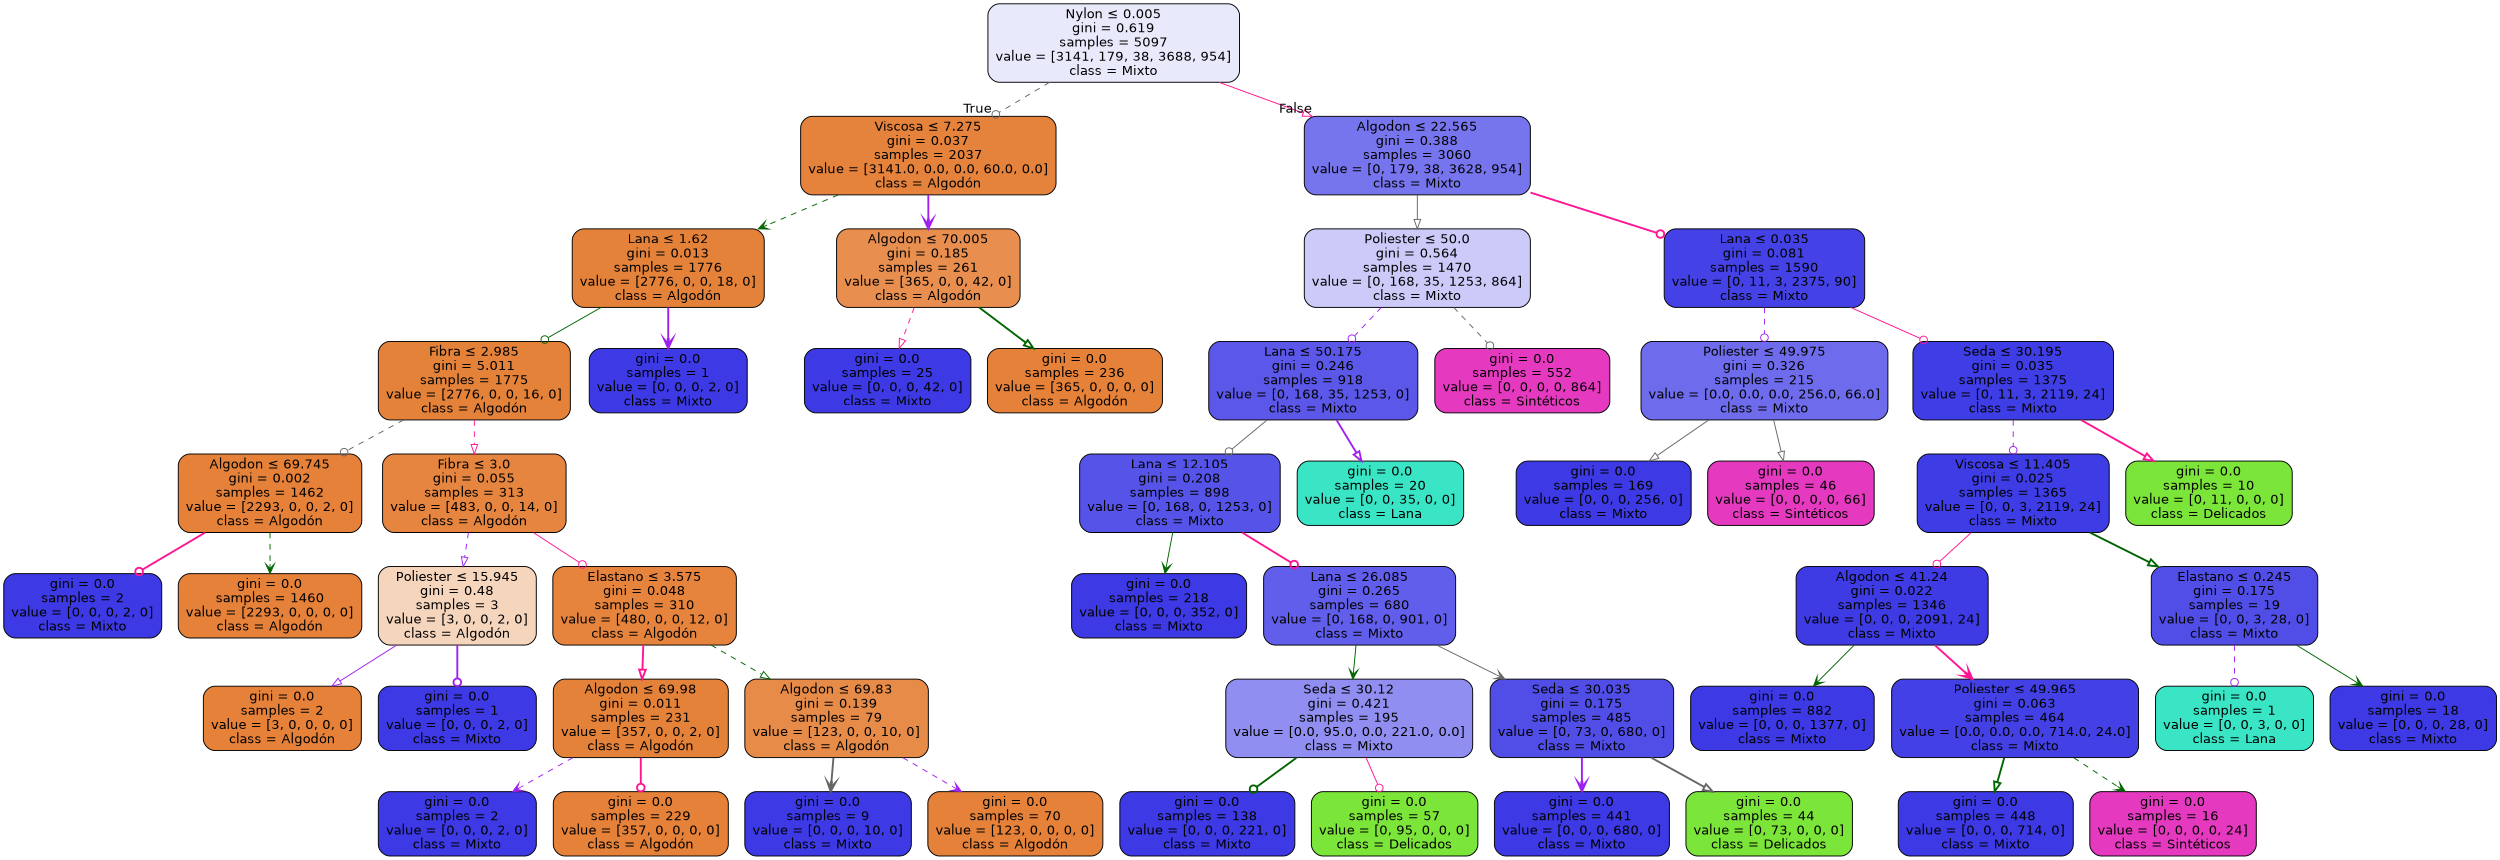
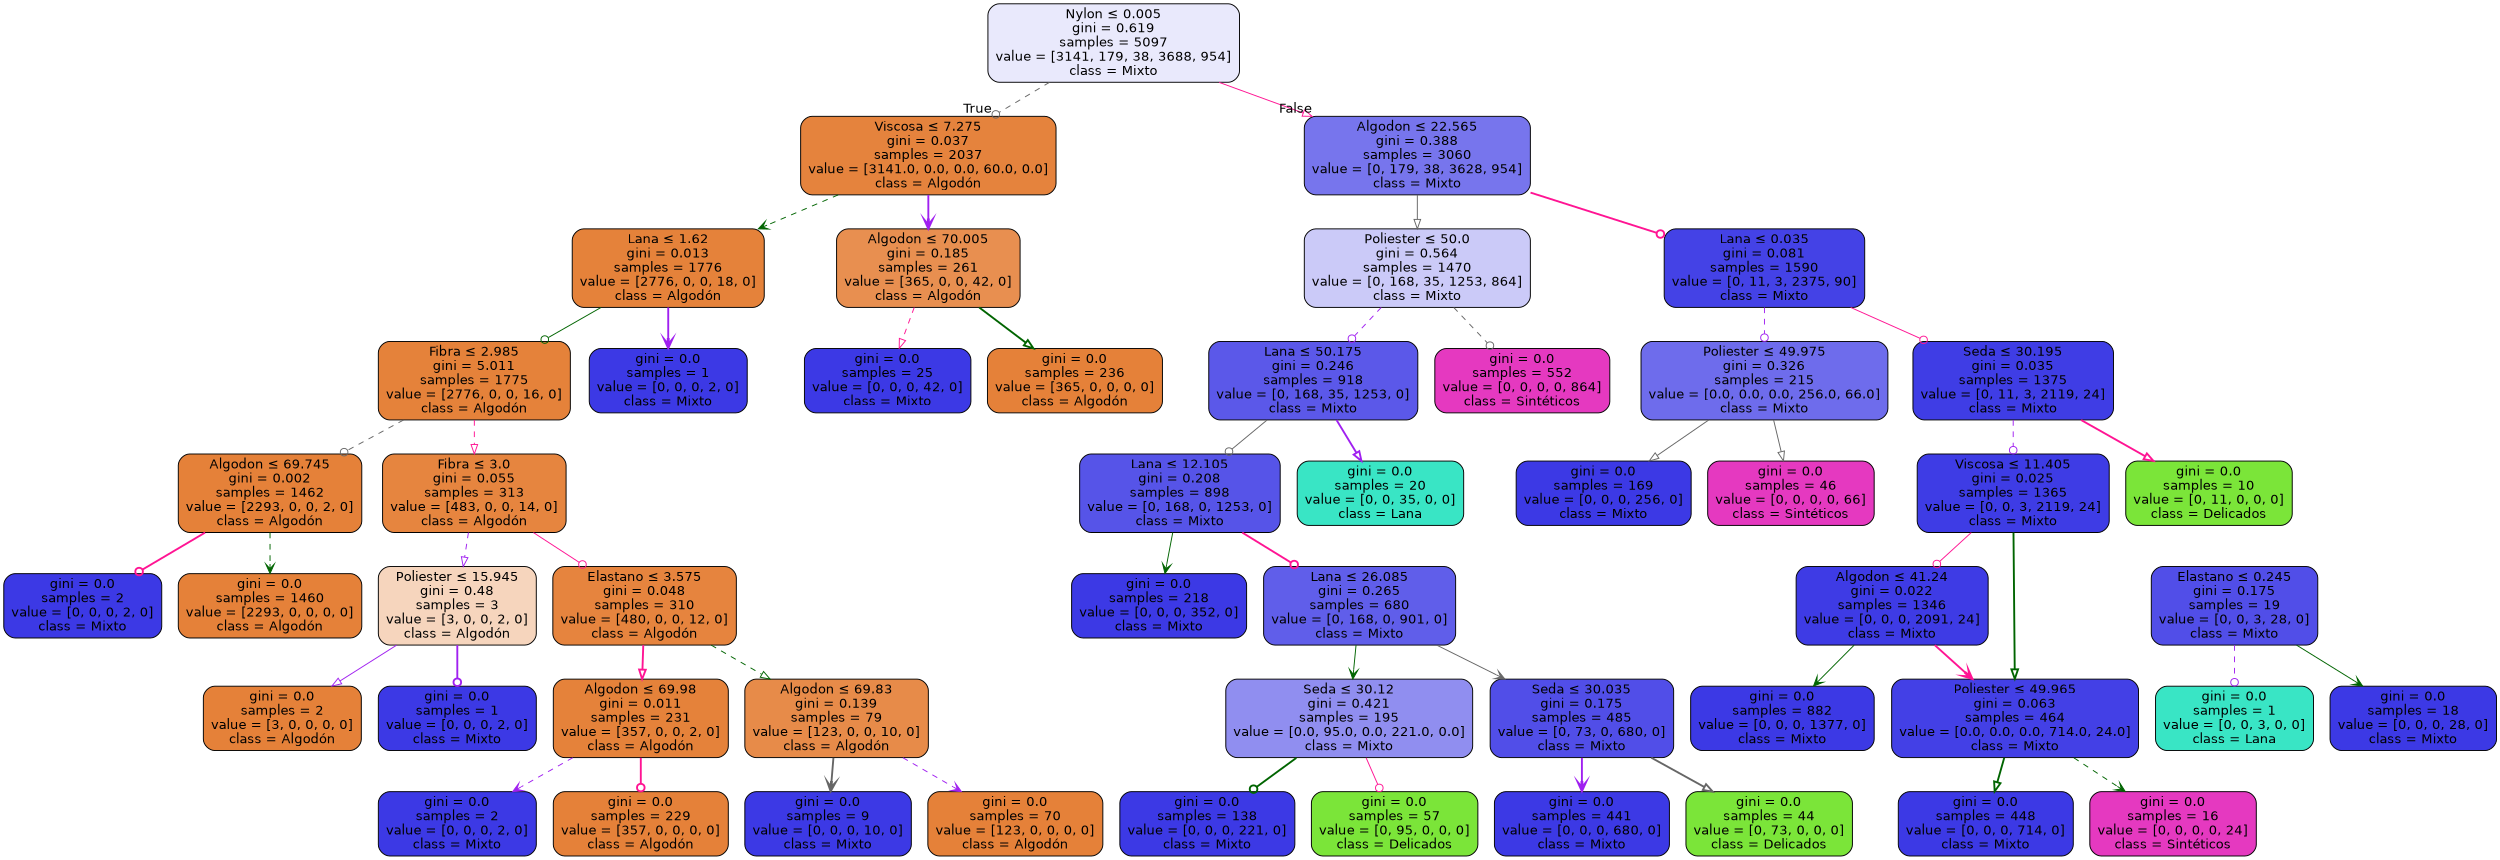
(2120, 547) -> (2014, 601)
